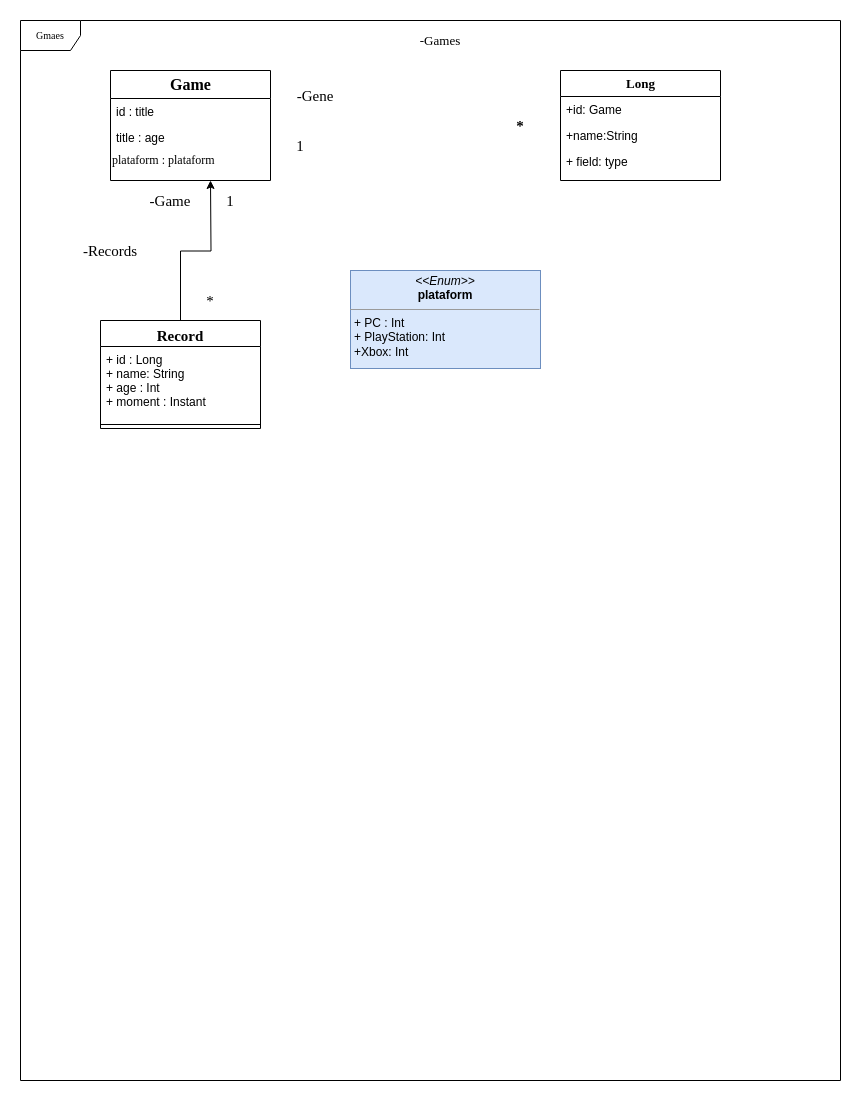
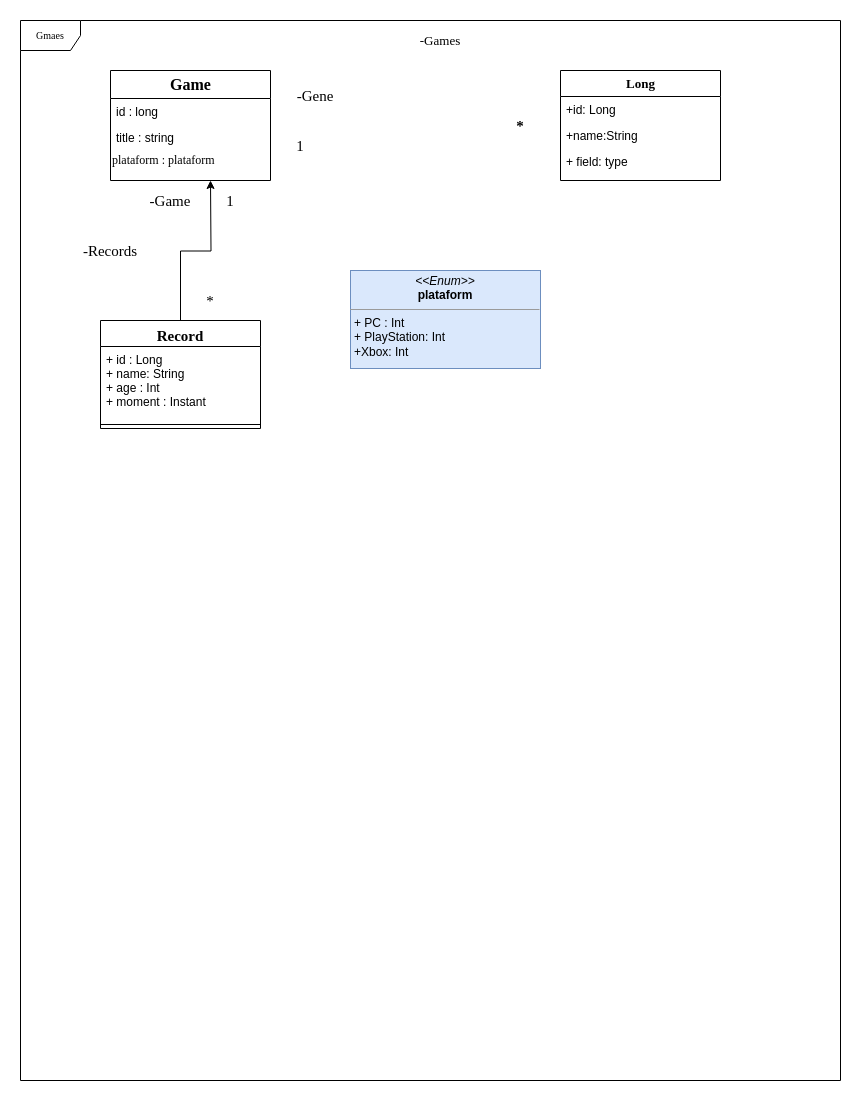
(592, 111) -> (592, 111)
(141, 113) -> (139, 113)
(146, 139) -> (154, 139)
